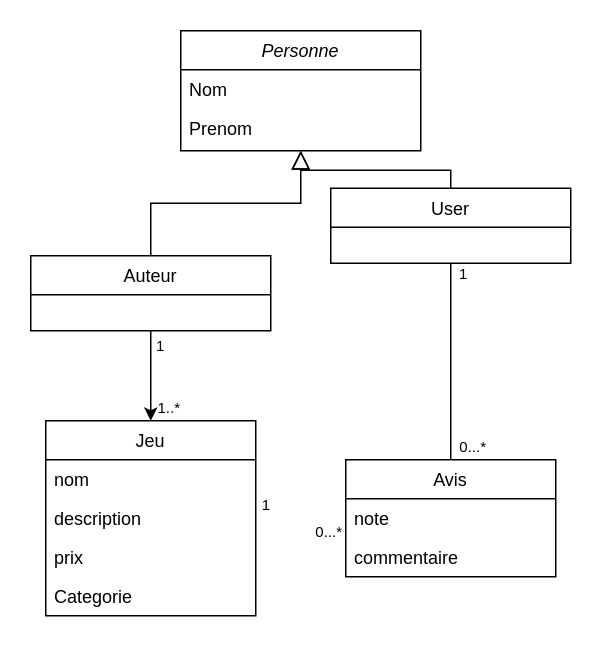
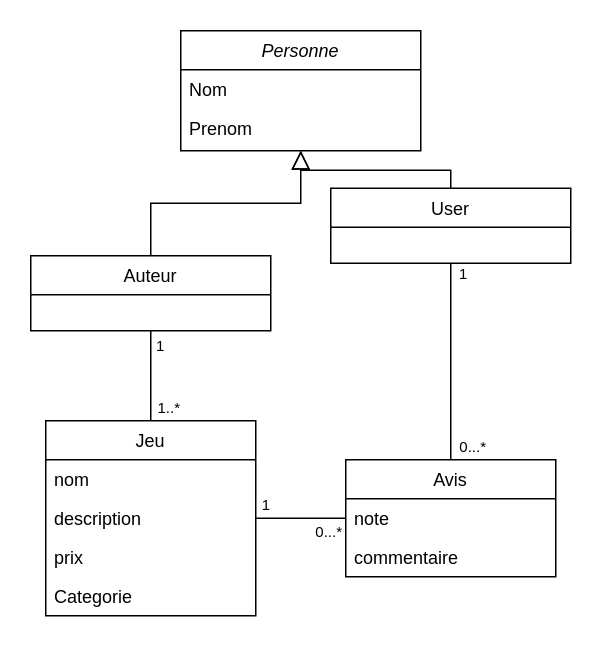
(151, 409) -> (151, 412)
none -> (301, 518)
